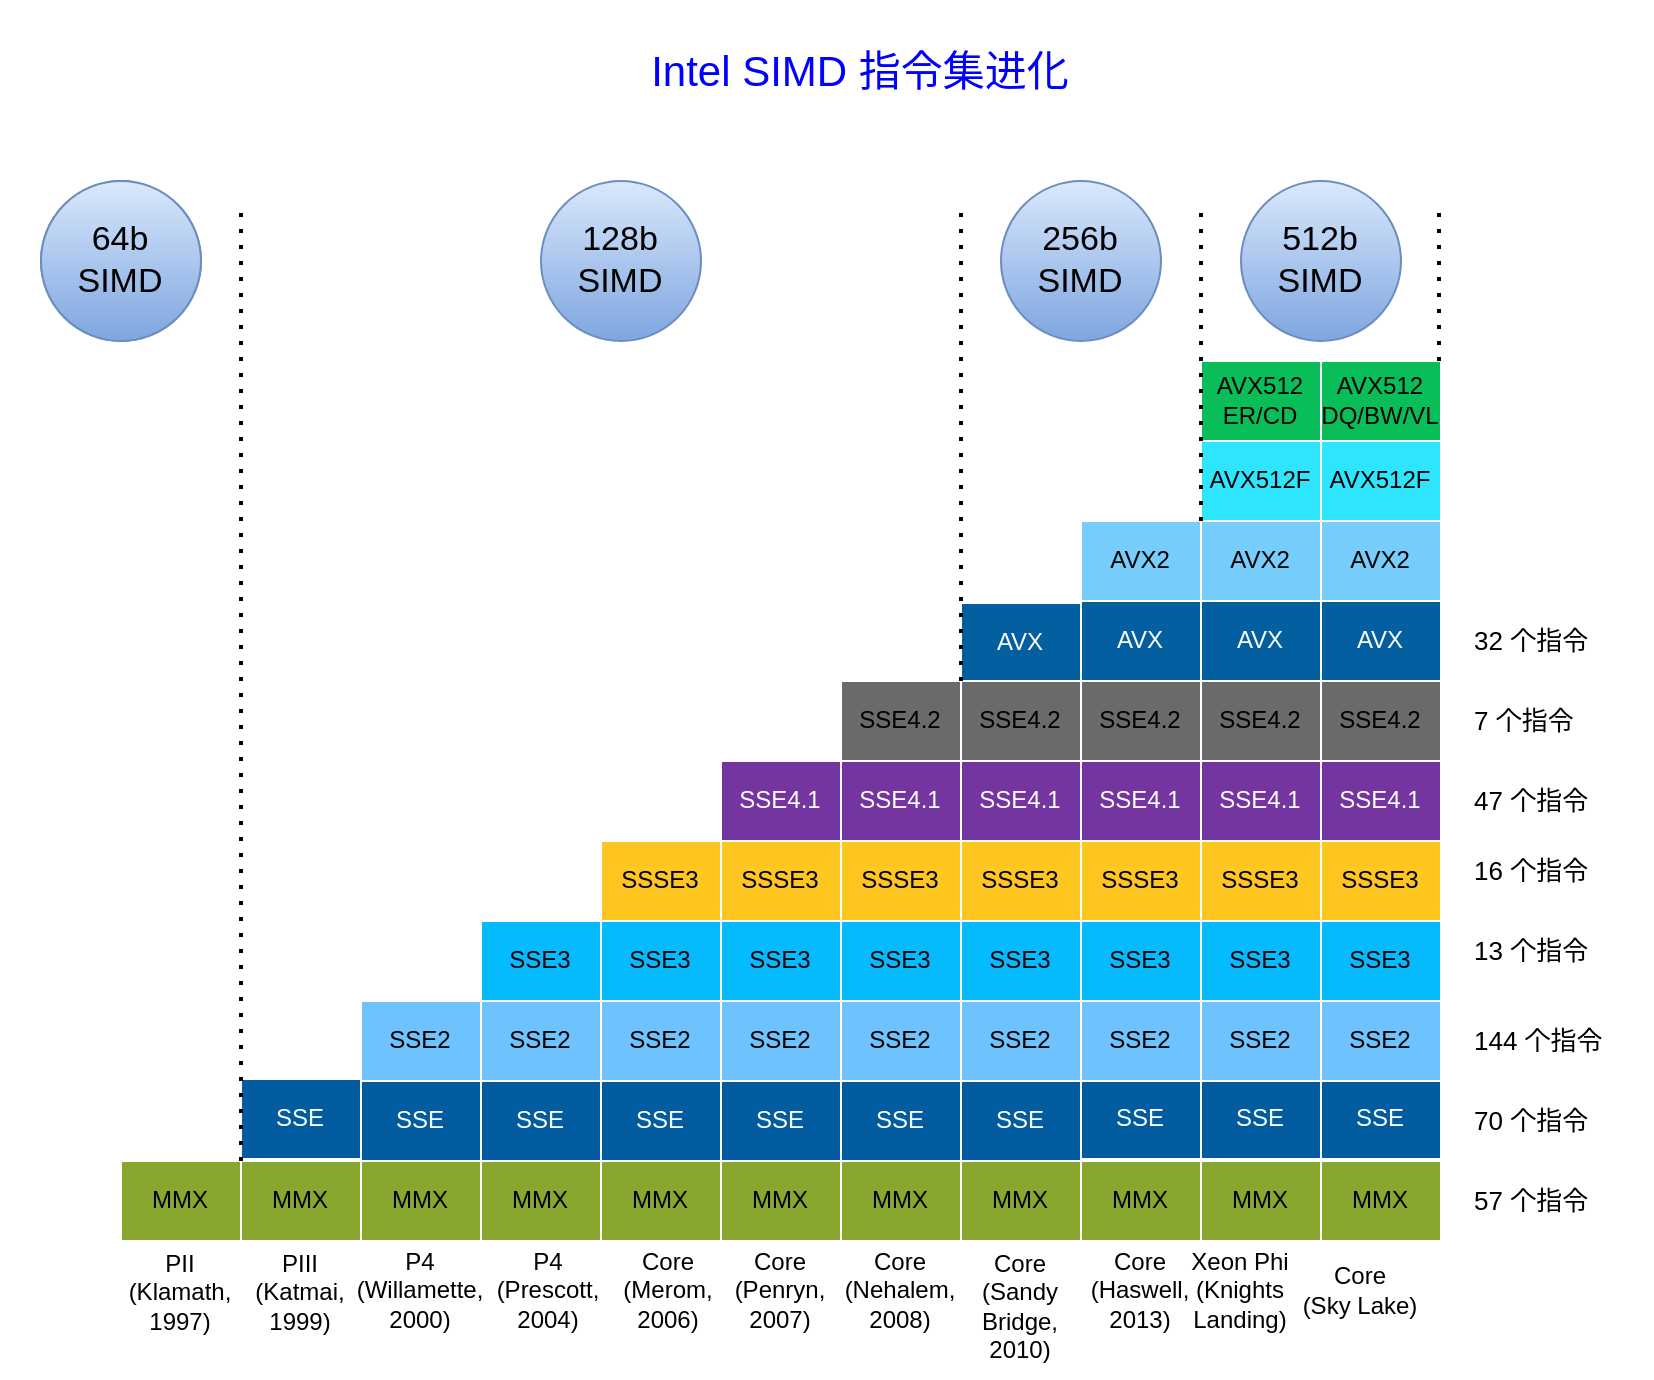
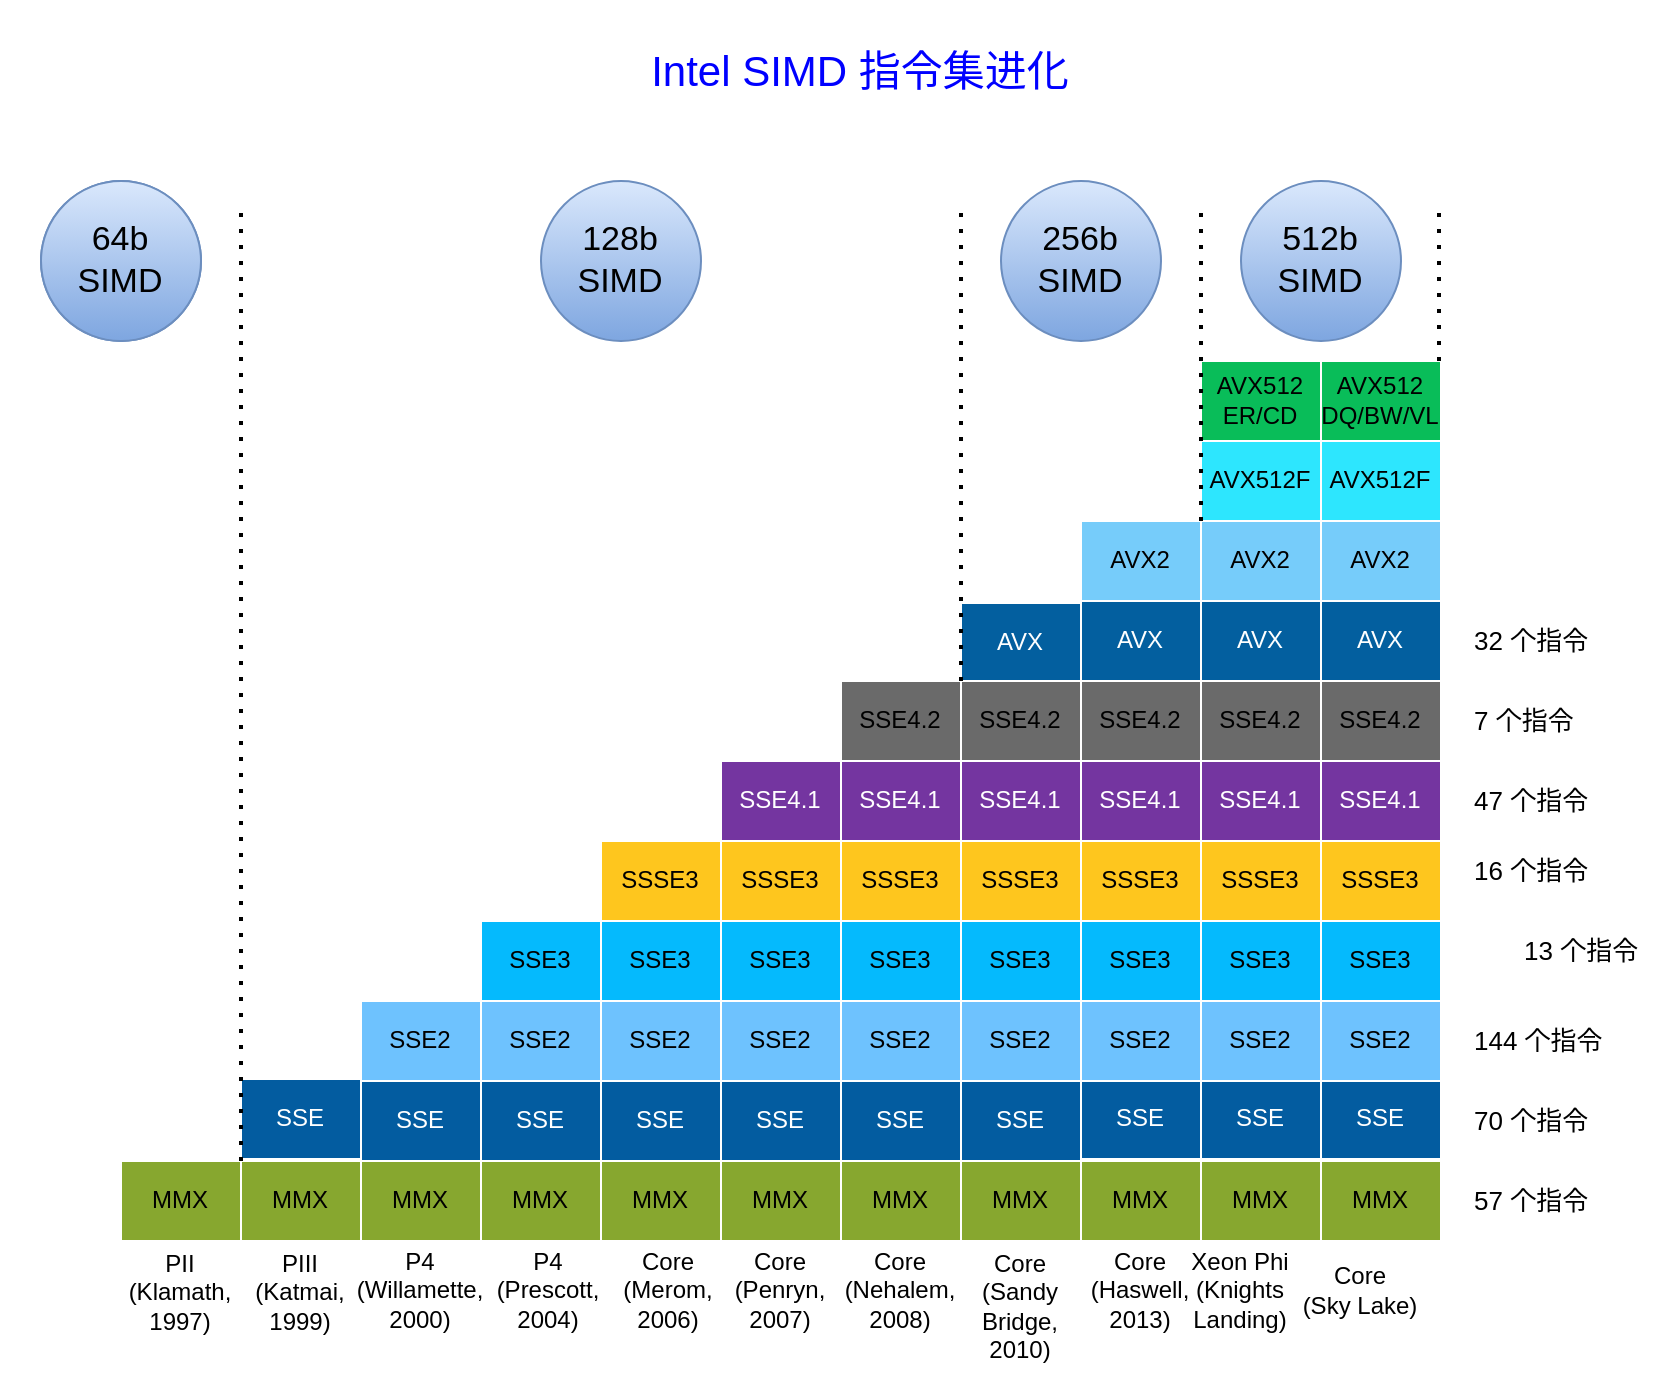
(1531, 951) -> (1581, 951)
